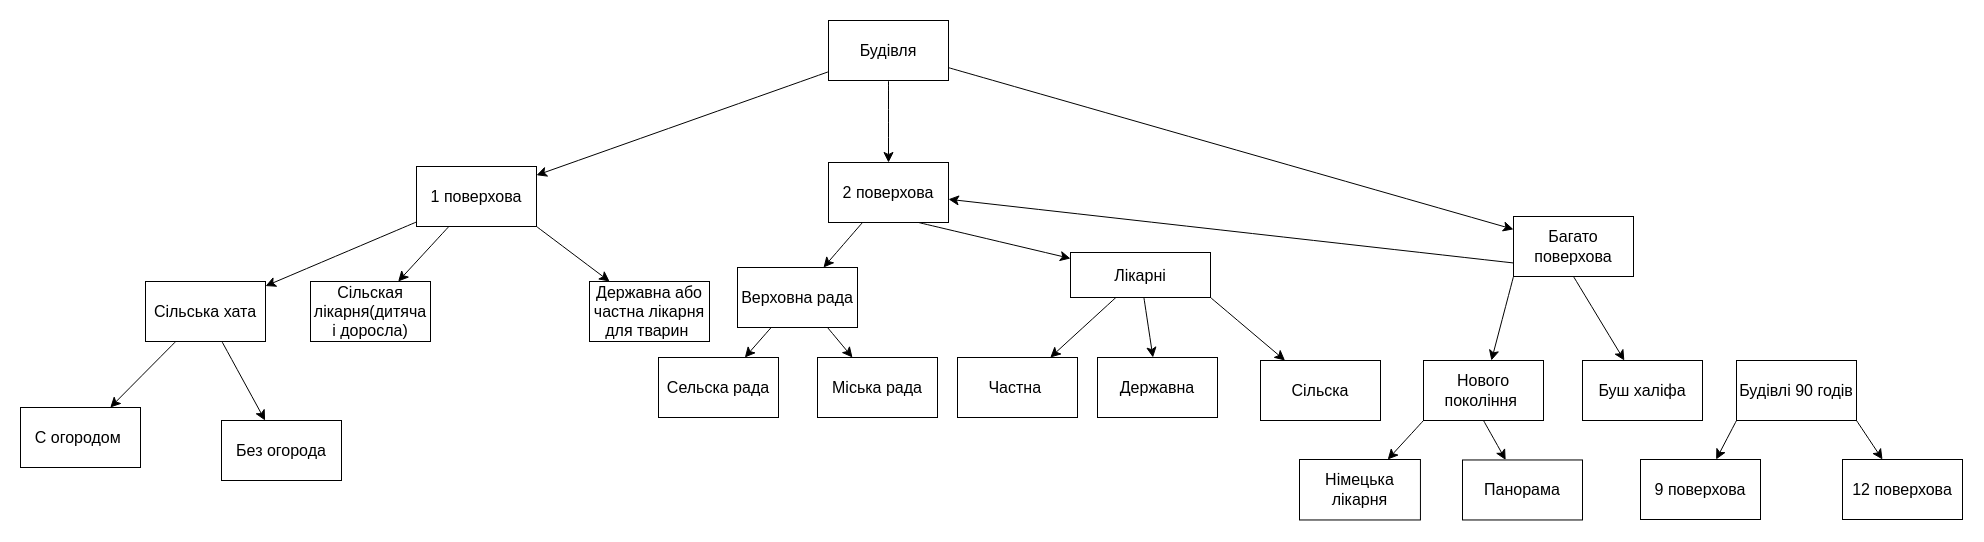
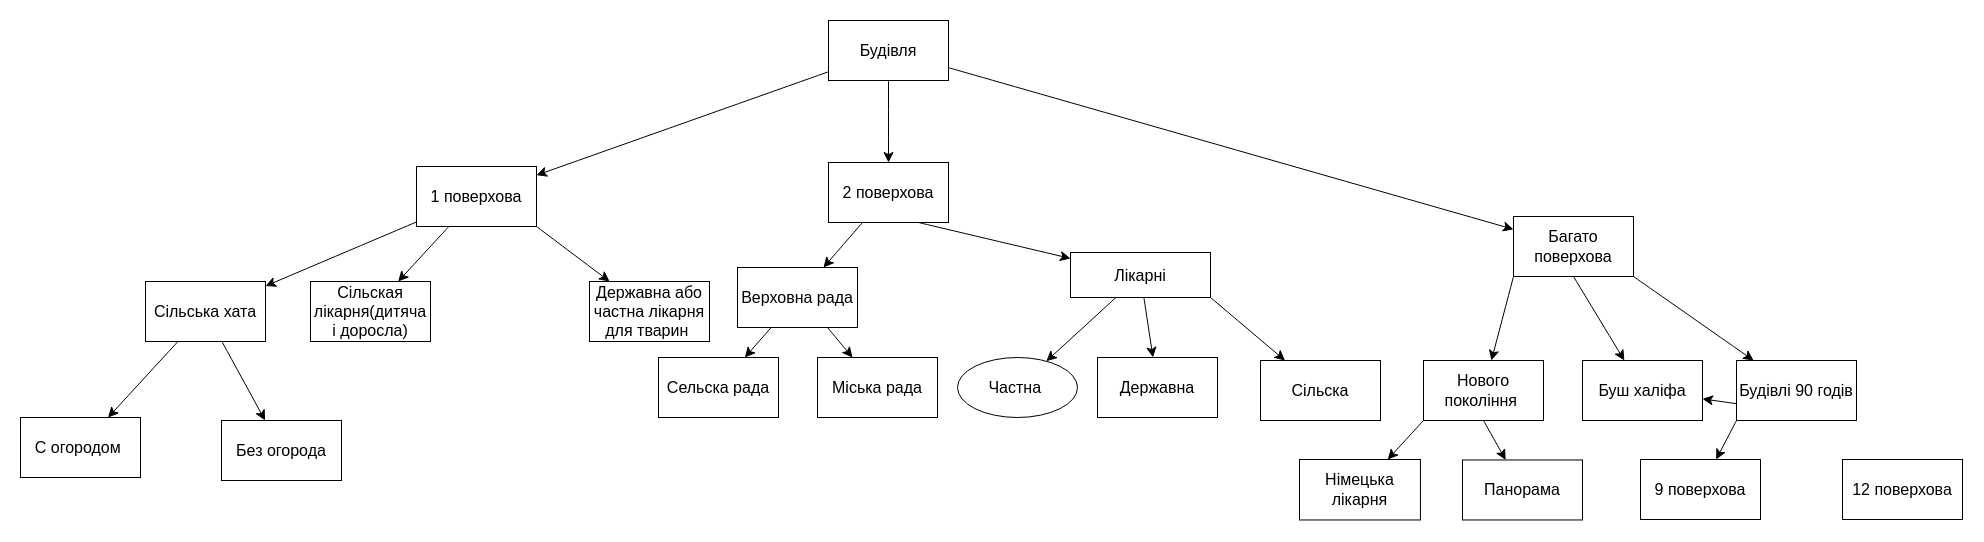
(1235, 232) -> (1691, 317)
(1018, 388) -> (1018, 388)
(1867, 436) -> (1724, 402)
(81, 438) -> (81, 448)
